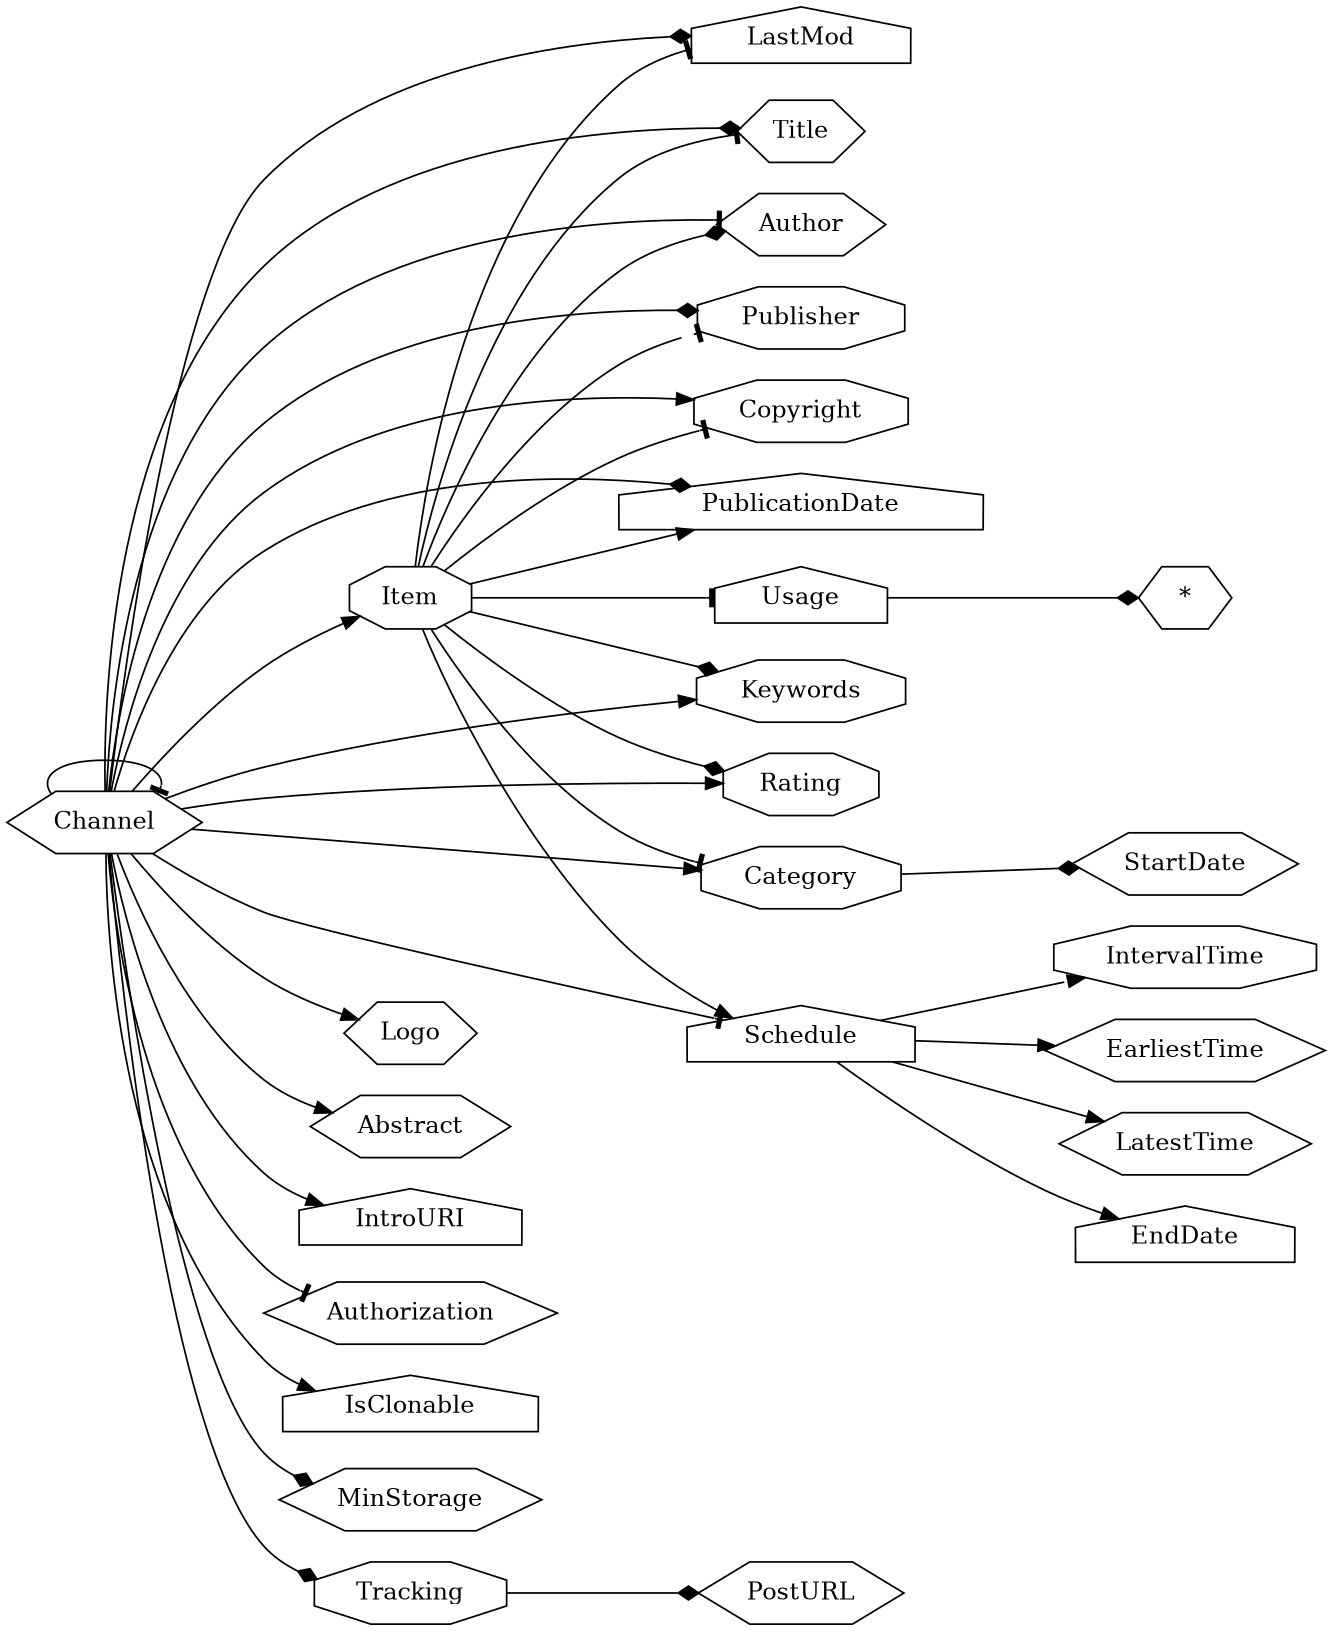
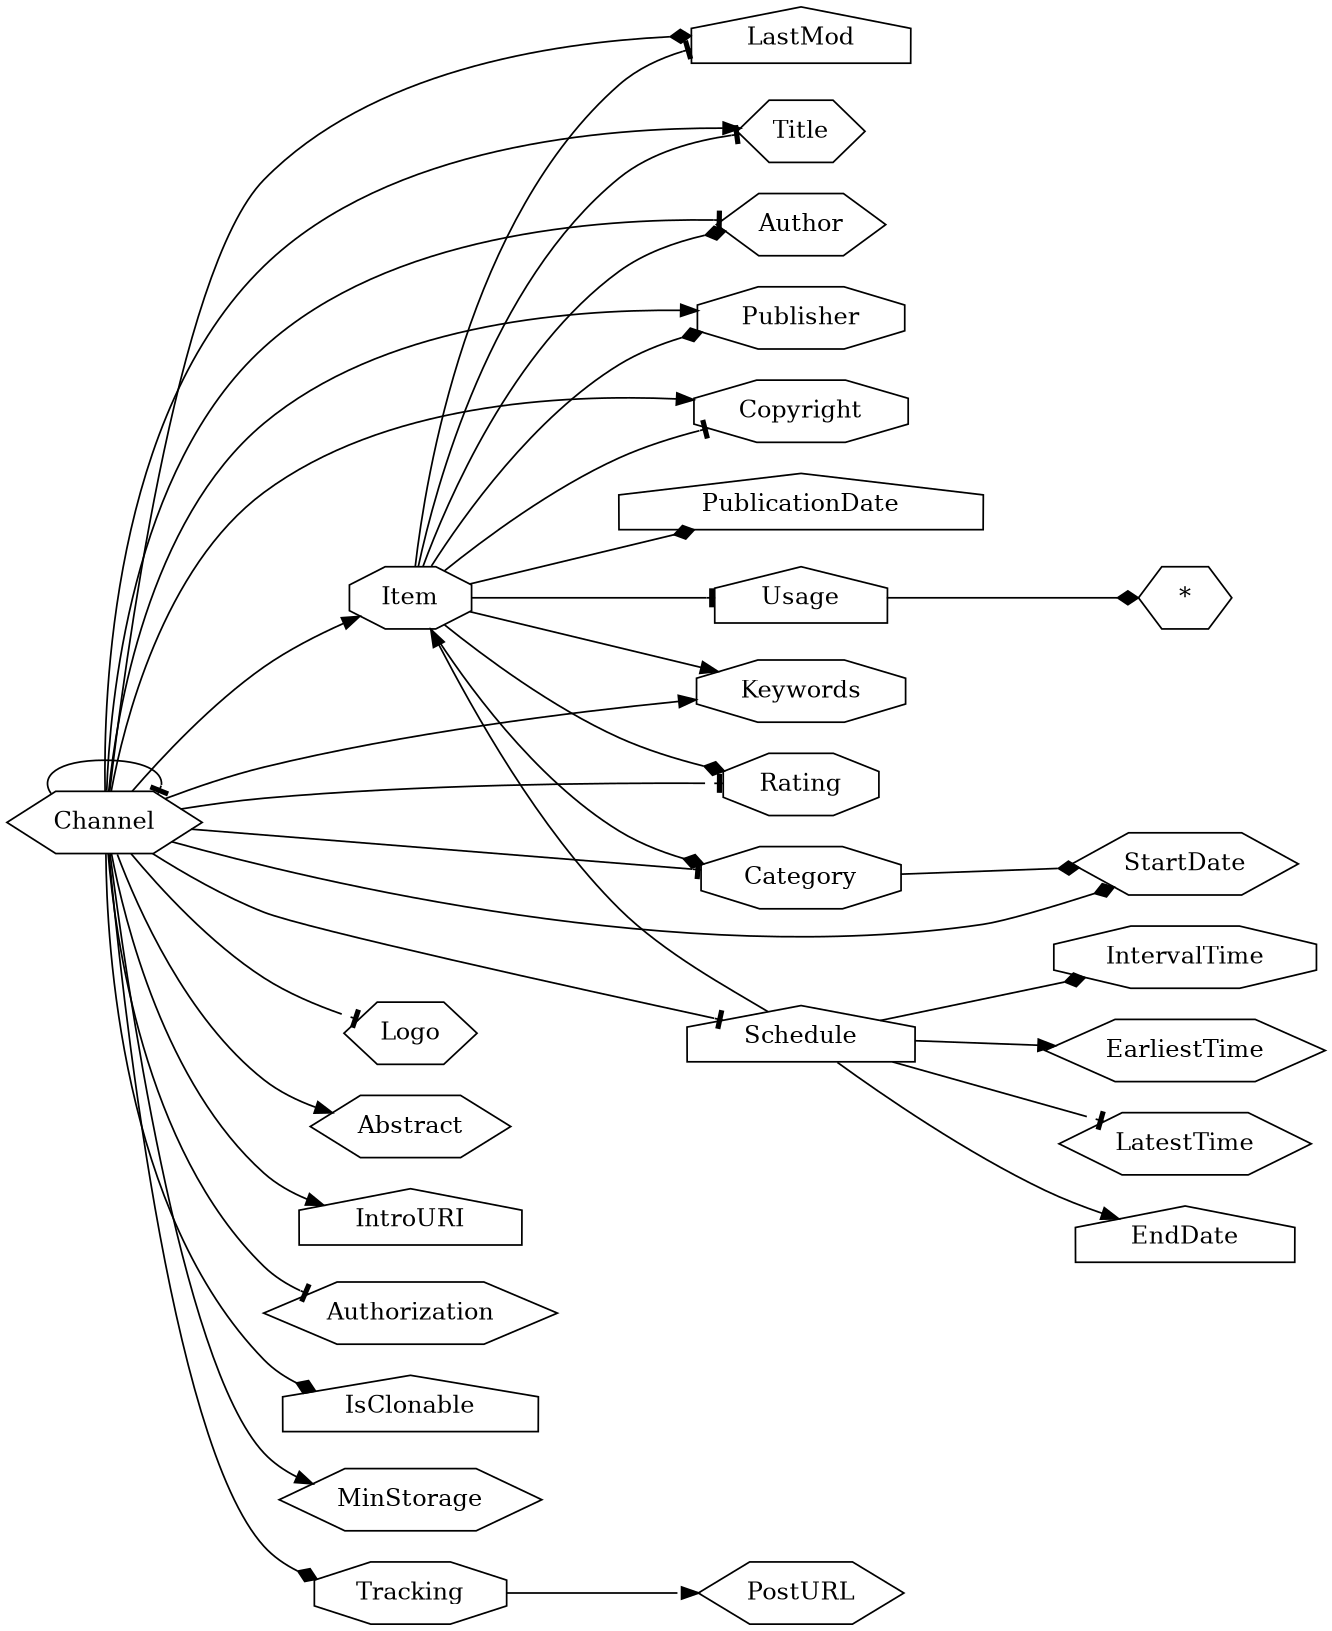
(241, 294) -> (241, 294)
(277, 414) -> (277, 414)
(538, 431) -> (538, 431)
(322, 522) -> (608, 926)
(574, 559) -> (574, 559)
(586, 640) -> (586, 640)
(543, 770) -> (543, 770)
(442, 787) -> (442, 787)
(540, 844) -> (565, 847)
(442, 849) -> (442, 849)
(225, 949) -> (225, 949)
(972, 1001) -> (972, 1001)
(990, 1089) -> (990, 1089)
(155, 1133) -> (155, 1133)
(196, 1263) -> (196, 1263)
(592, 1593) -> (592, 1593)
